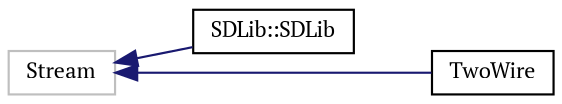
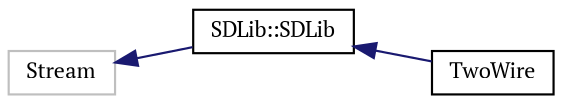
(284, 73) -> (404, 56)
